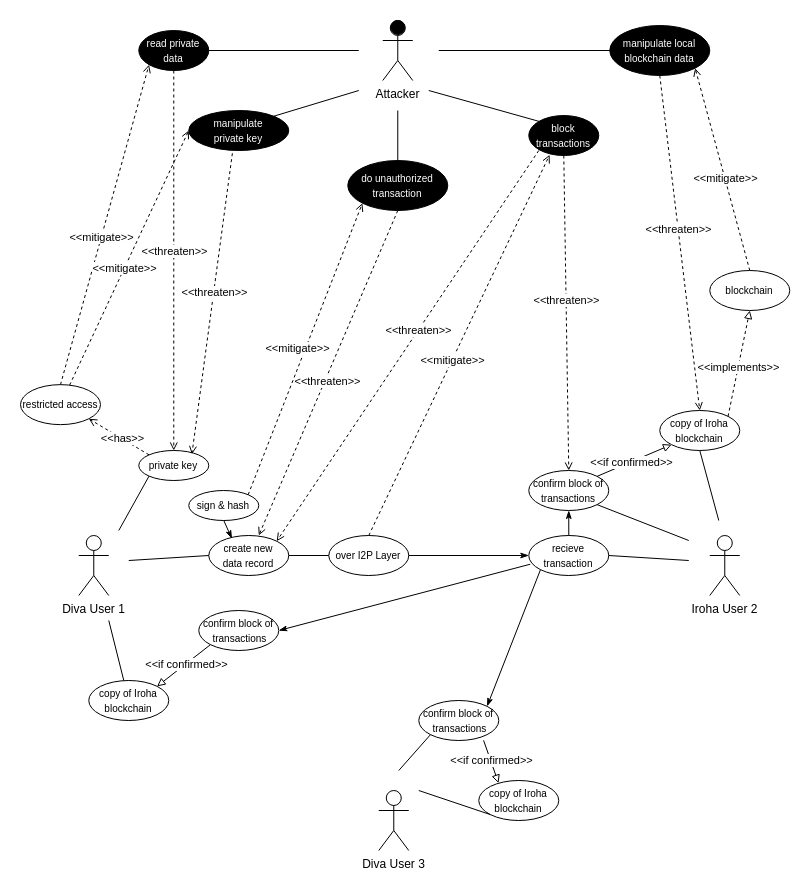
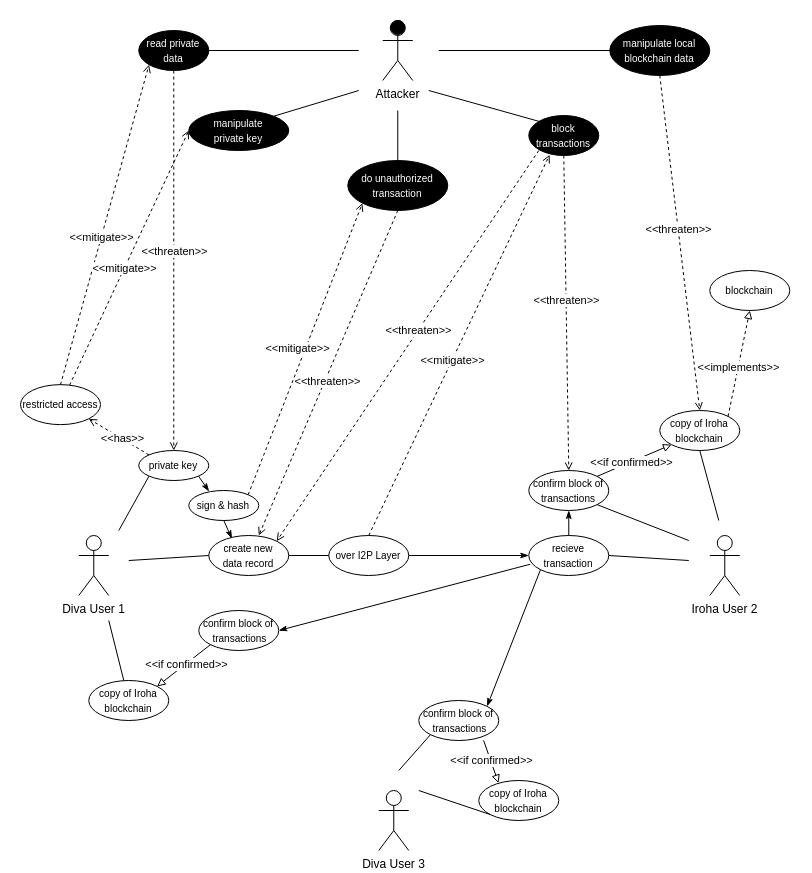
(723, 171) -> none
(212, 302) -> none
none -> (202, 481)
